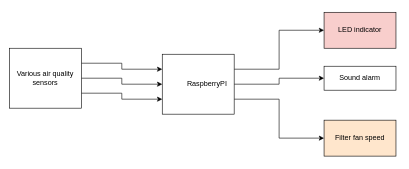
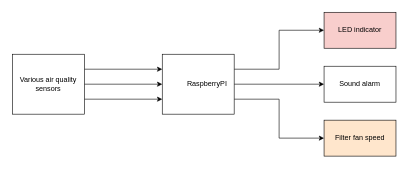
(45, 78) -> (48, 84)
(360, 78) -> (360, 84)
